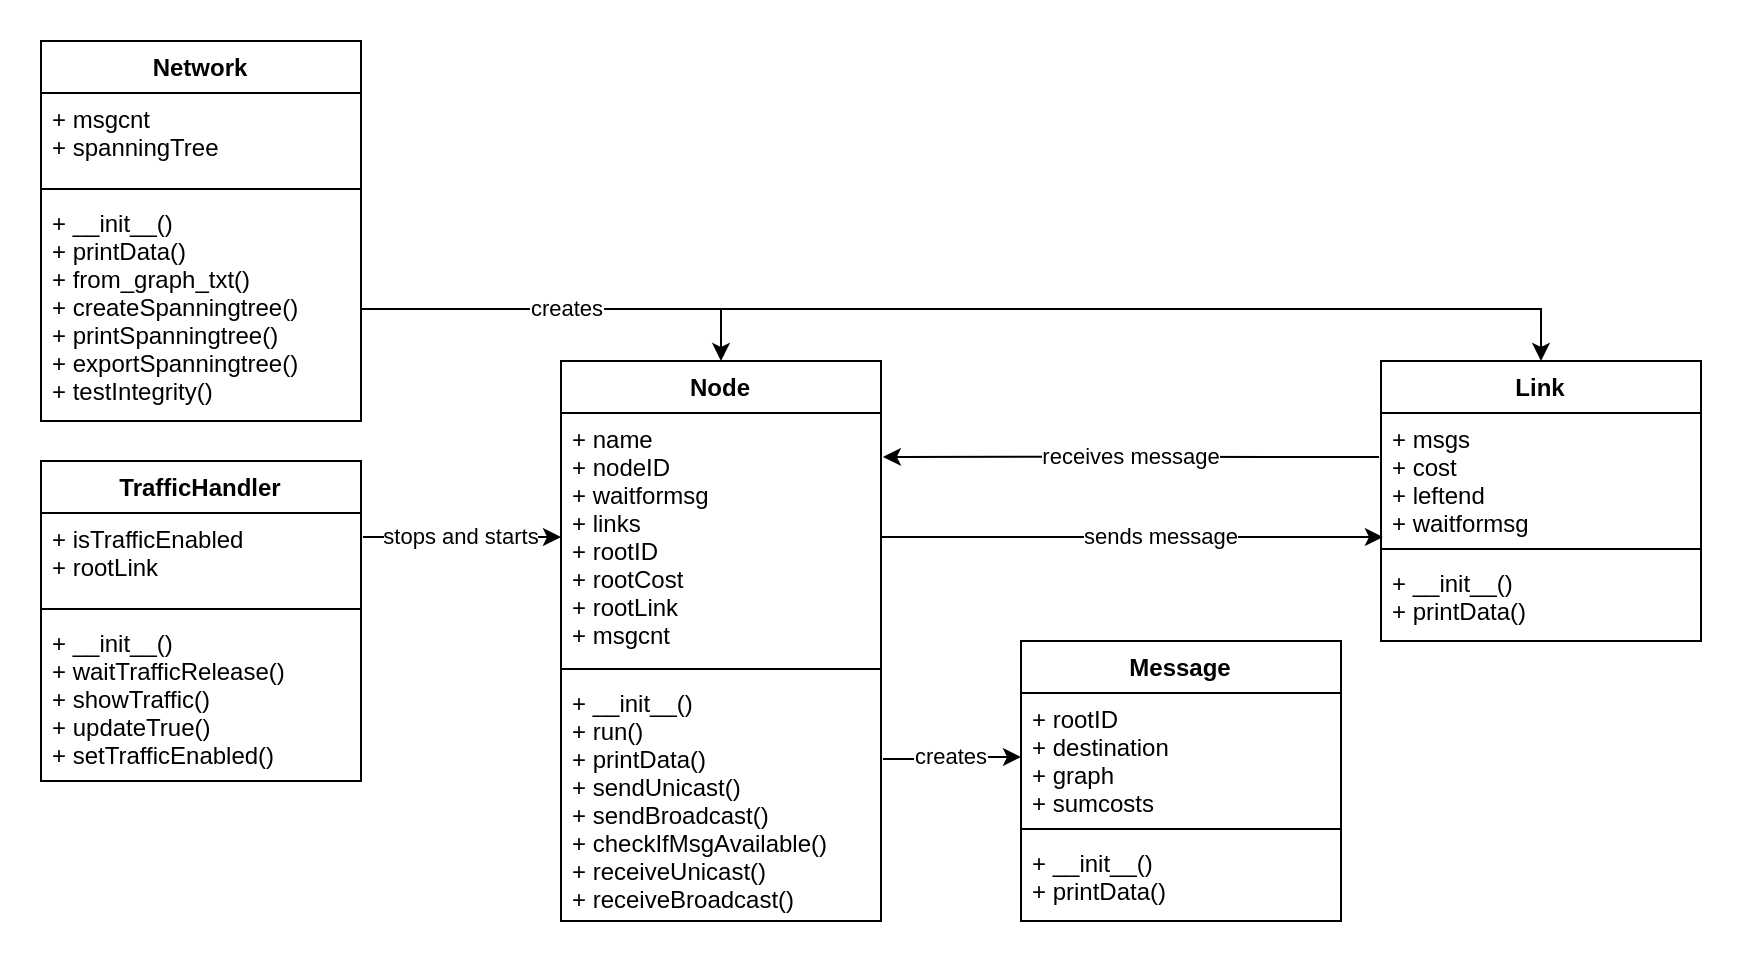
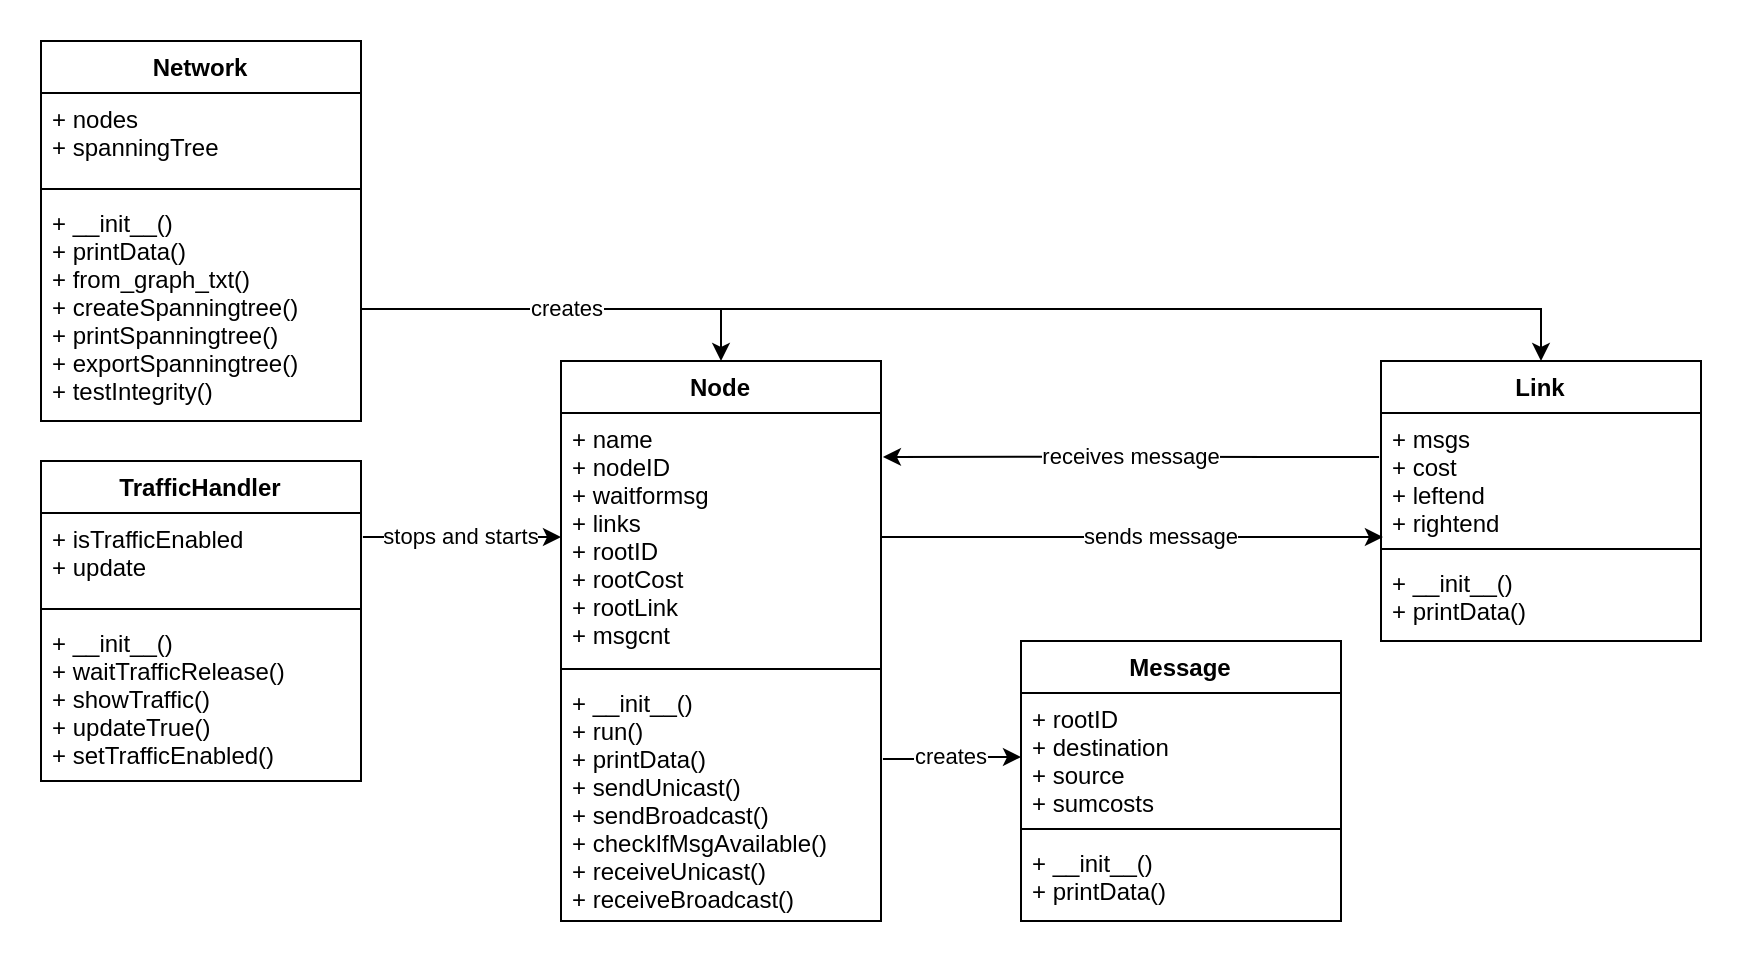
(103, 120) -> (96, 120)
(1429, 440) -> (1429, 440)
(160, 540) -> (160, 540)
(1083, 720) -> (1083, 720)
